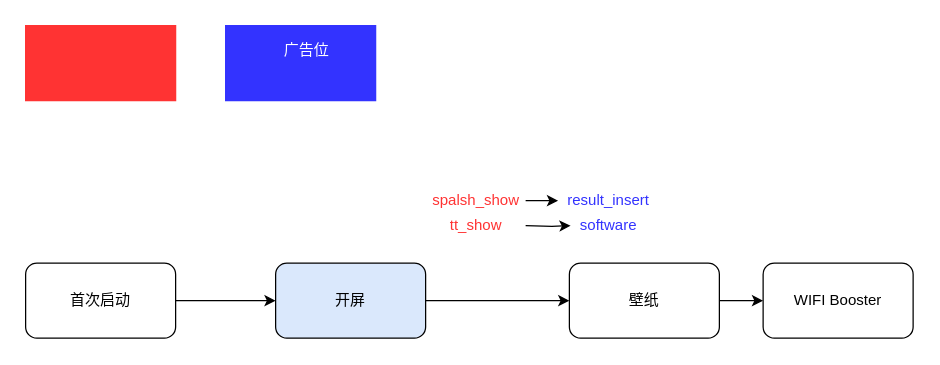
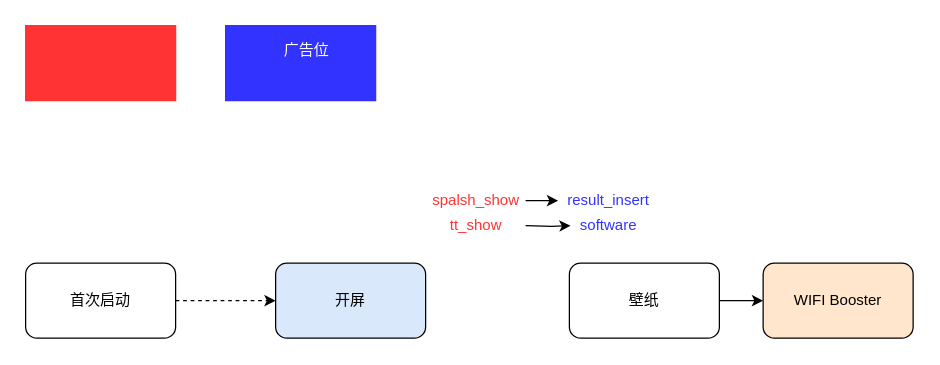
(222, 301) -> (222, 301)
(493, 301) -> none
(838, 301) -> (838, 301)
